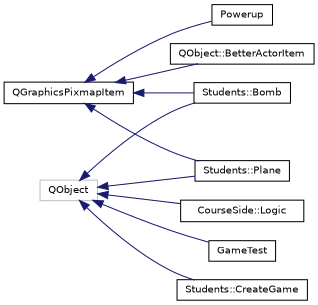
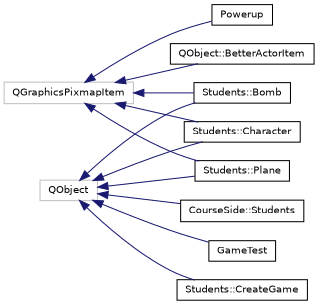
(69, 93) -> (69, 93)
none -> (242, 132)
(242, 211) -> (242, 211)
